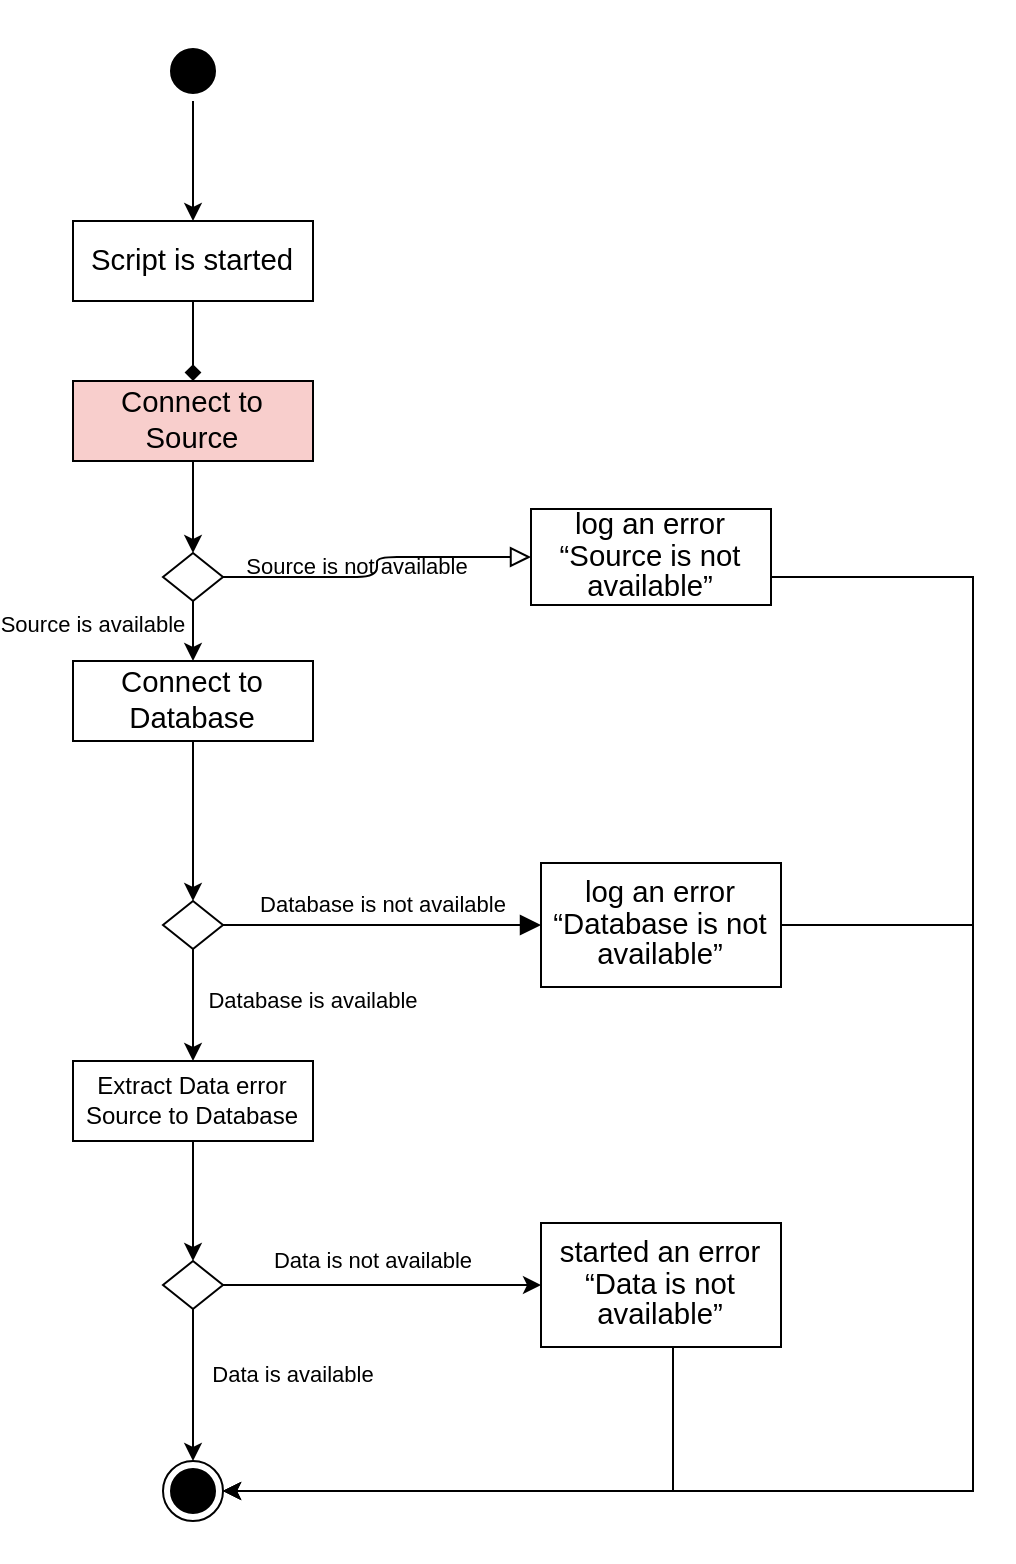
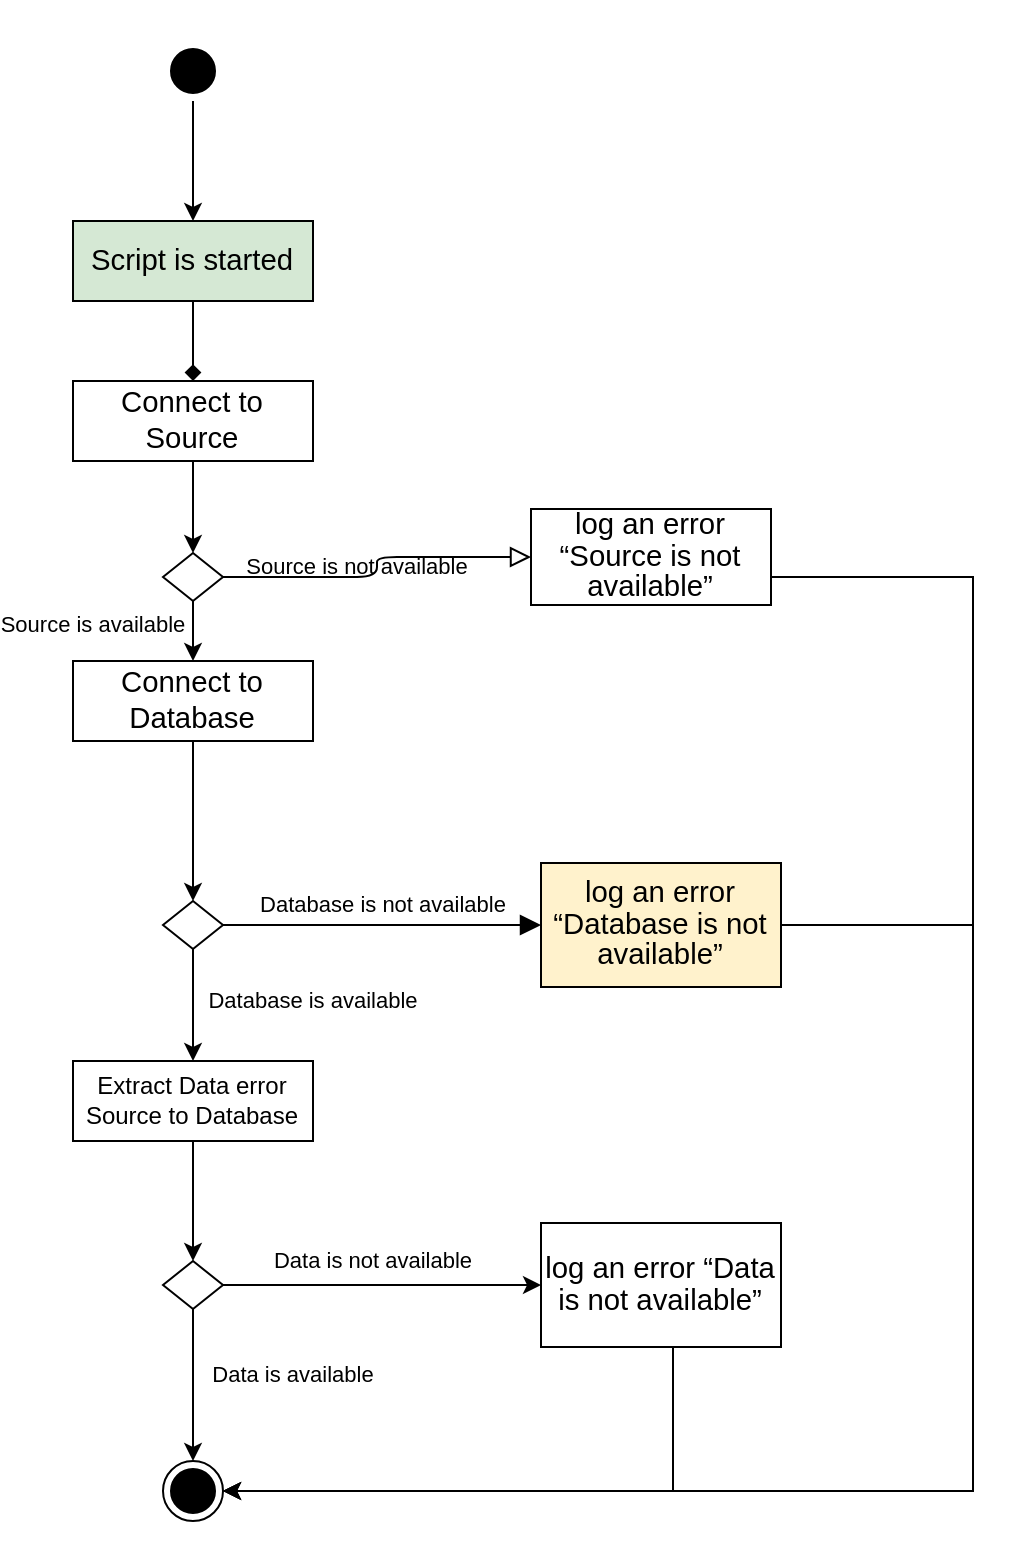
(193, 261) -> (193, 261)
(193, 421) -> (193, 421)
(661, 925) -> (661, 925)
(661, 1285) -> (661, 1285)
